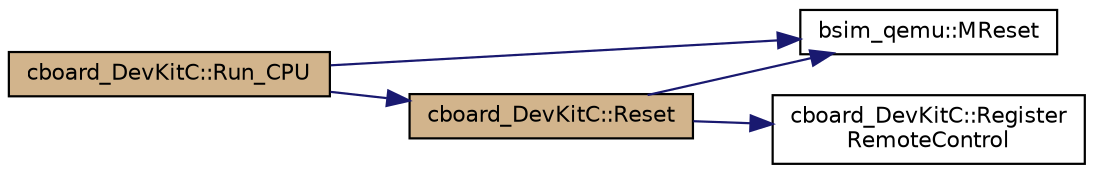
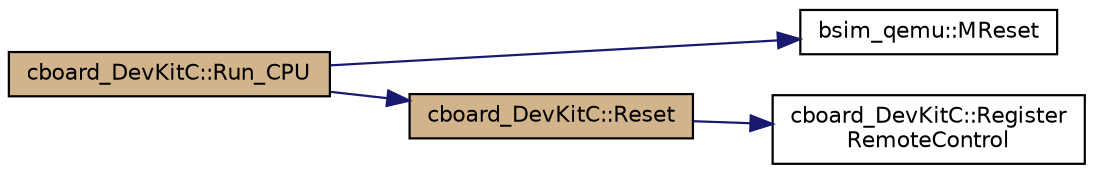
(729, 77) -> none
